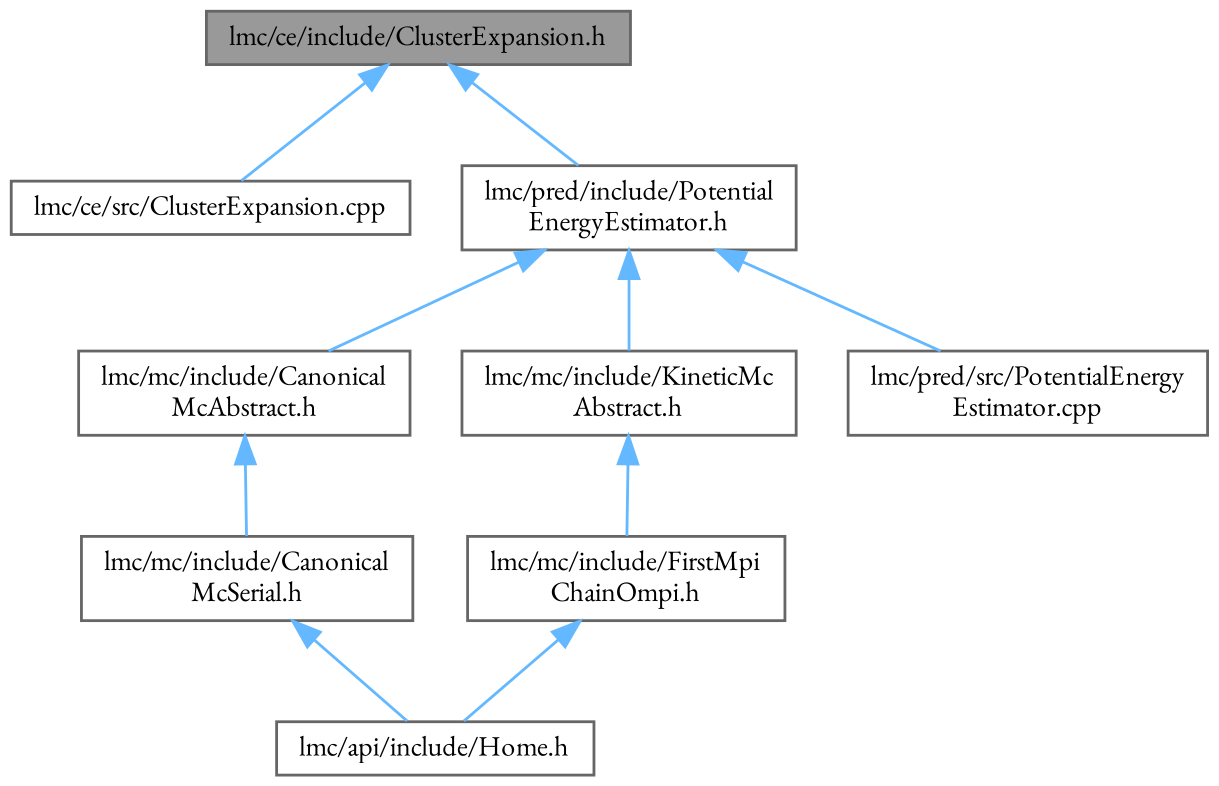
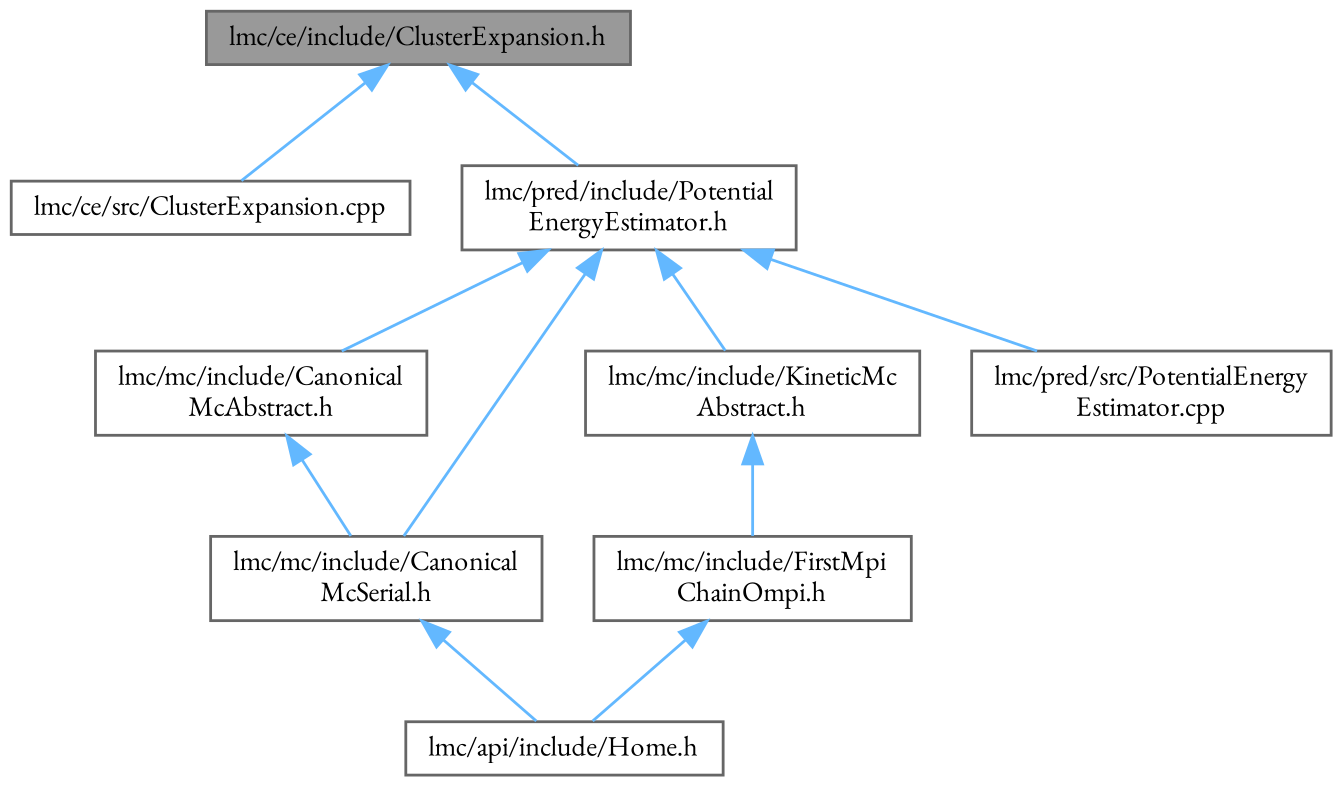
none -> (495, 405)
